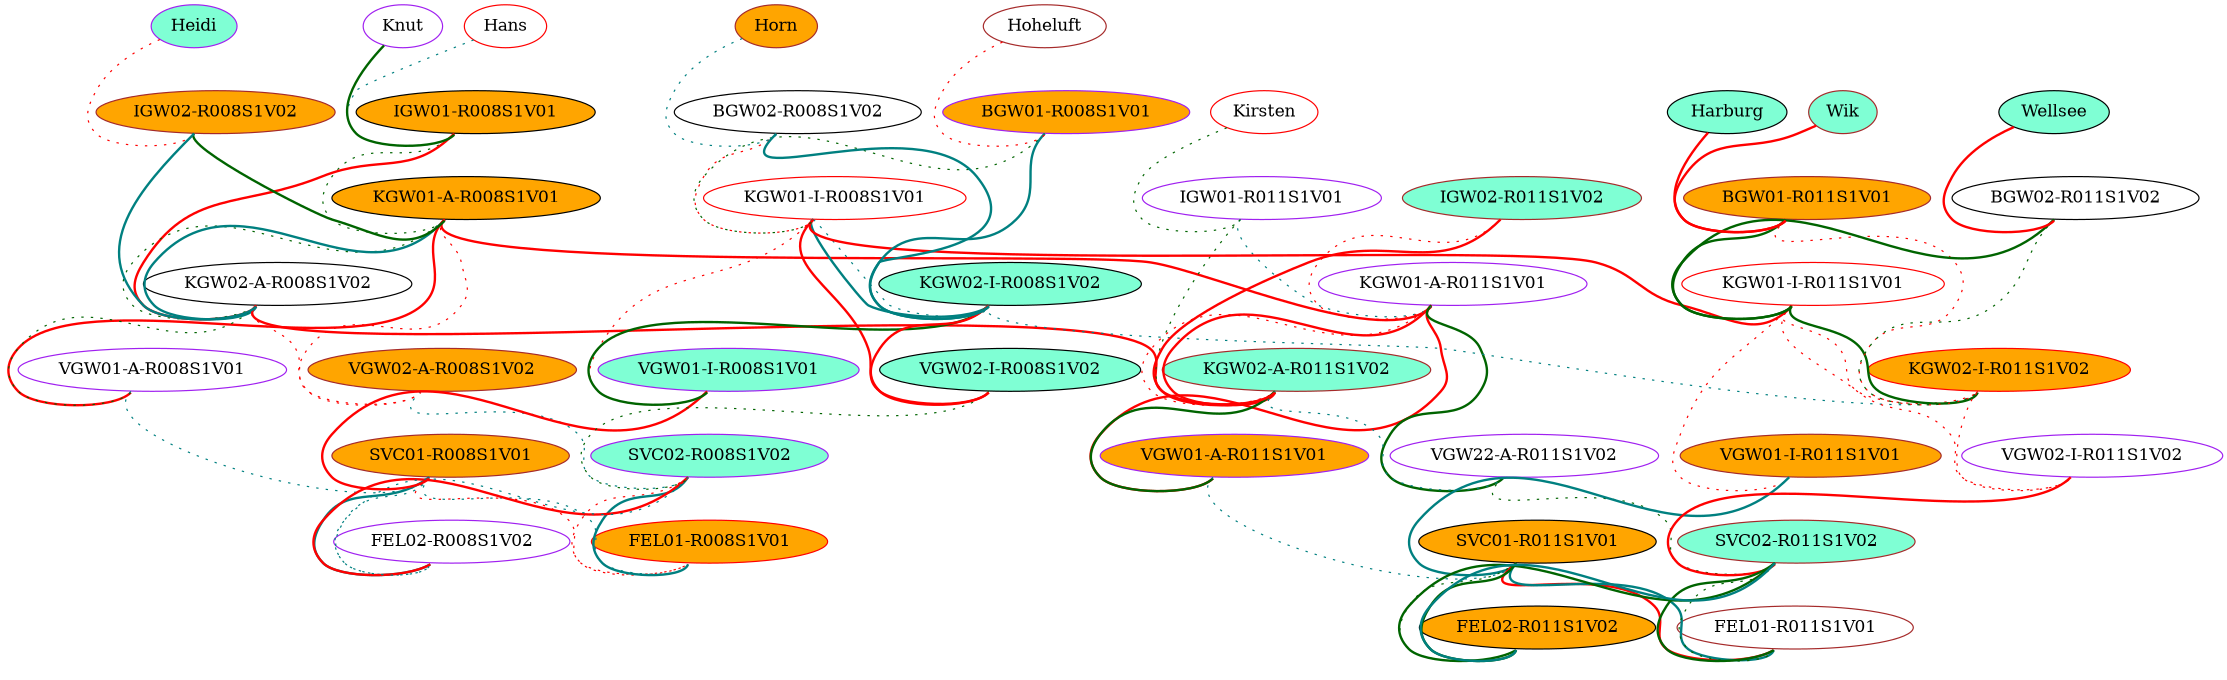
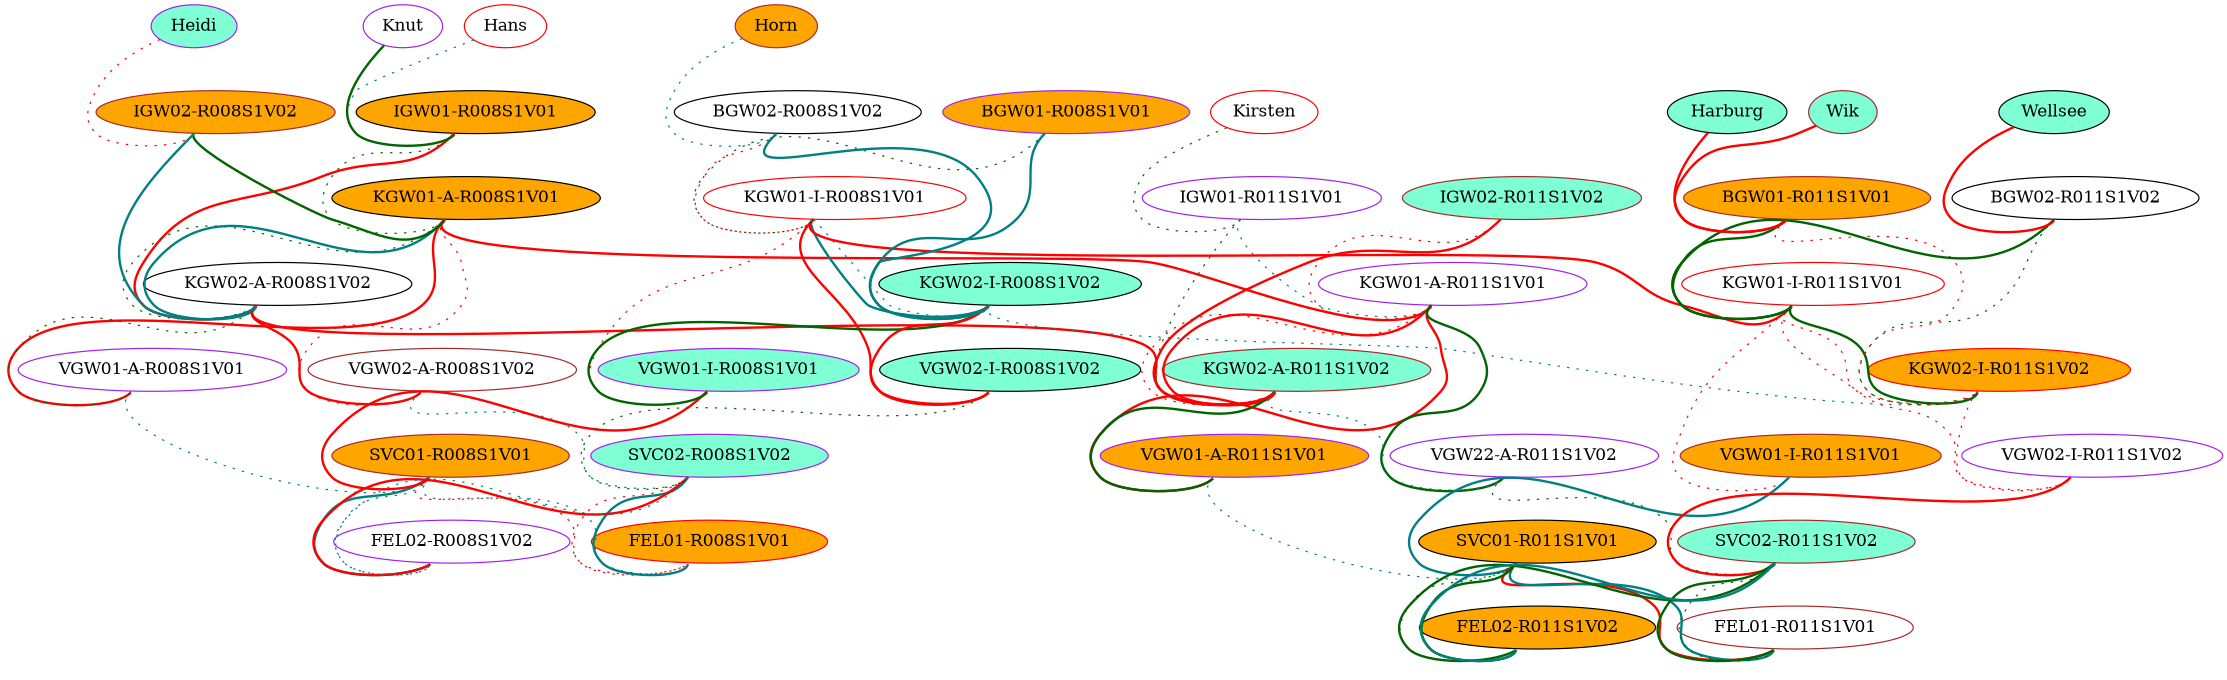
(1045, 26) -> none
(297, 351) -> (297, 351)
(442, 370) -> (442, 370)
